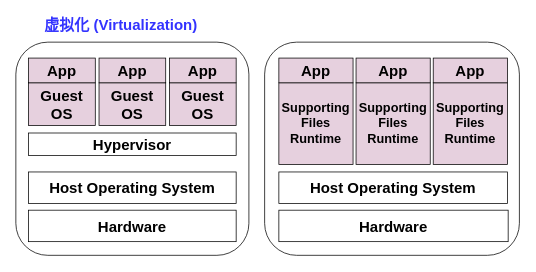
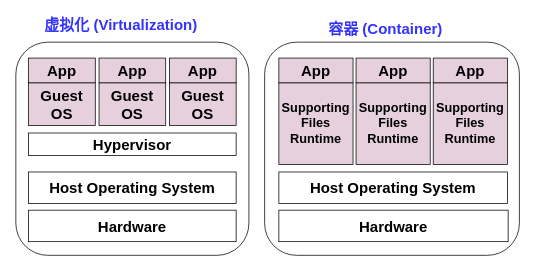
none -> (386, 28)
